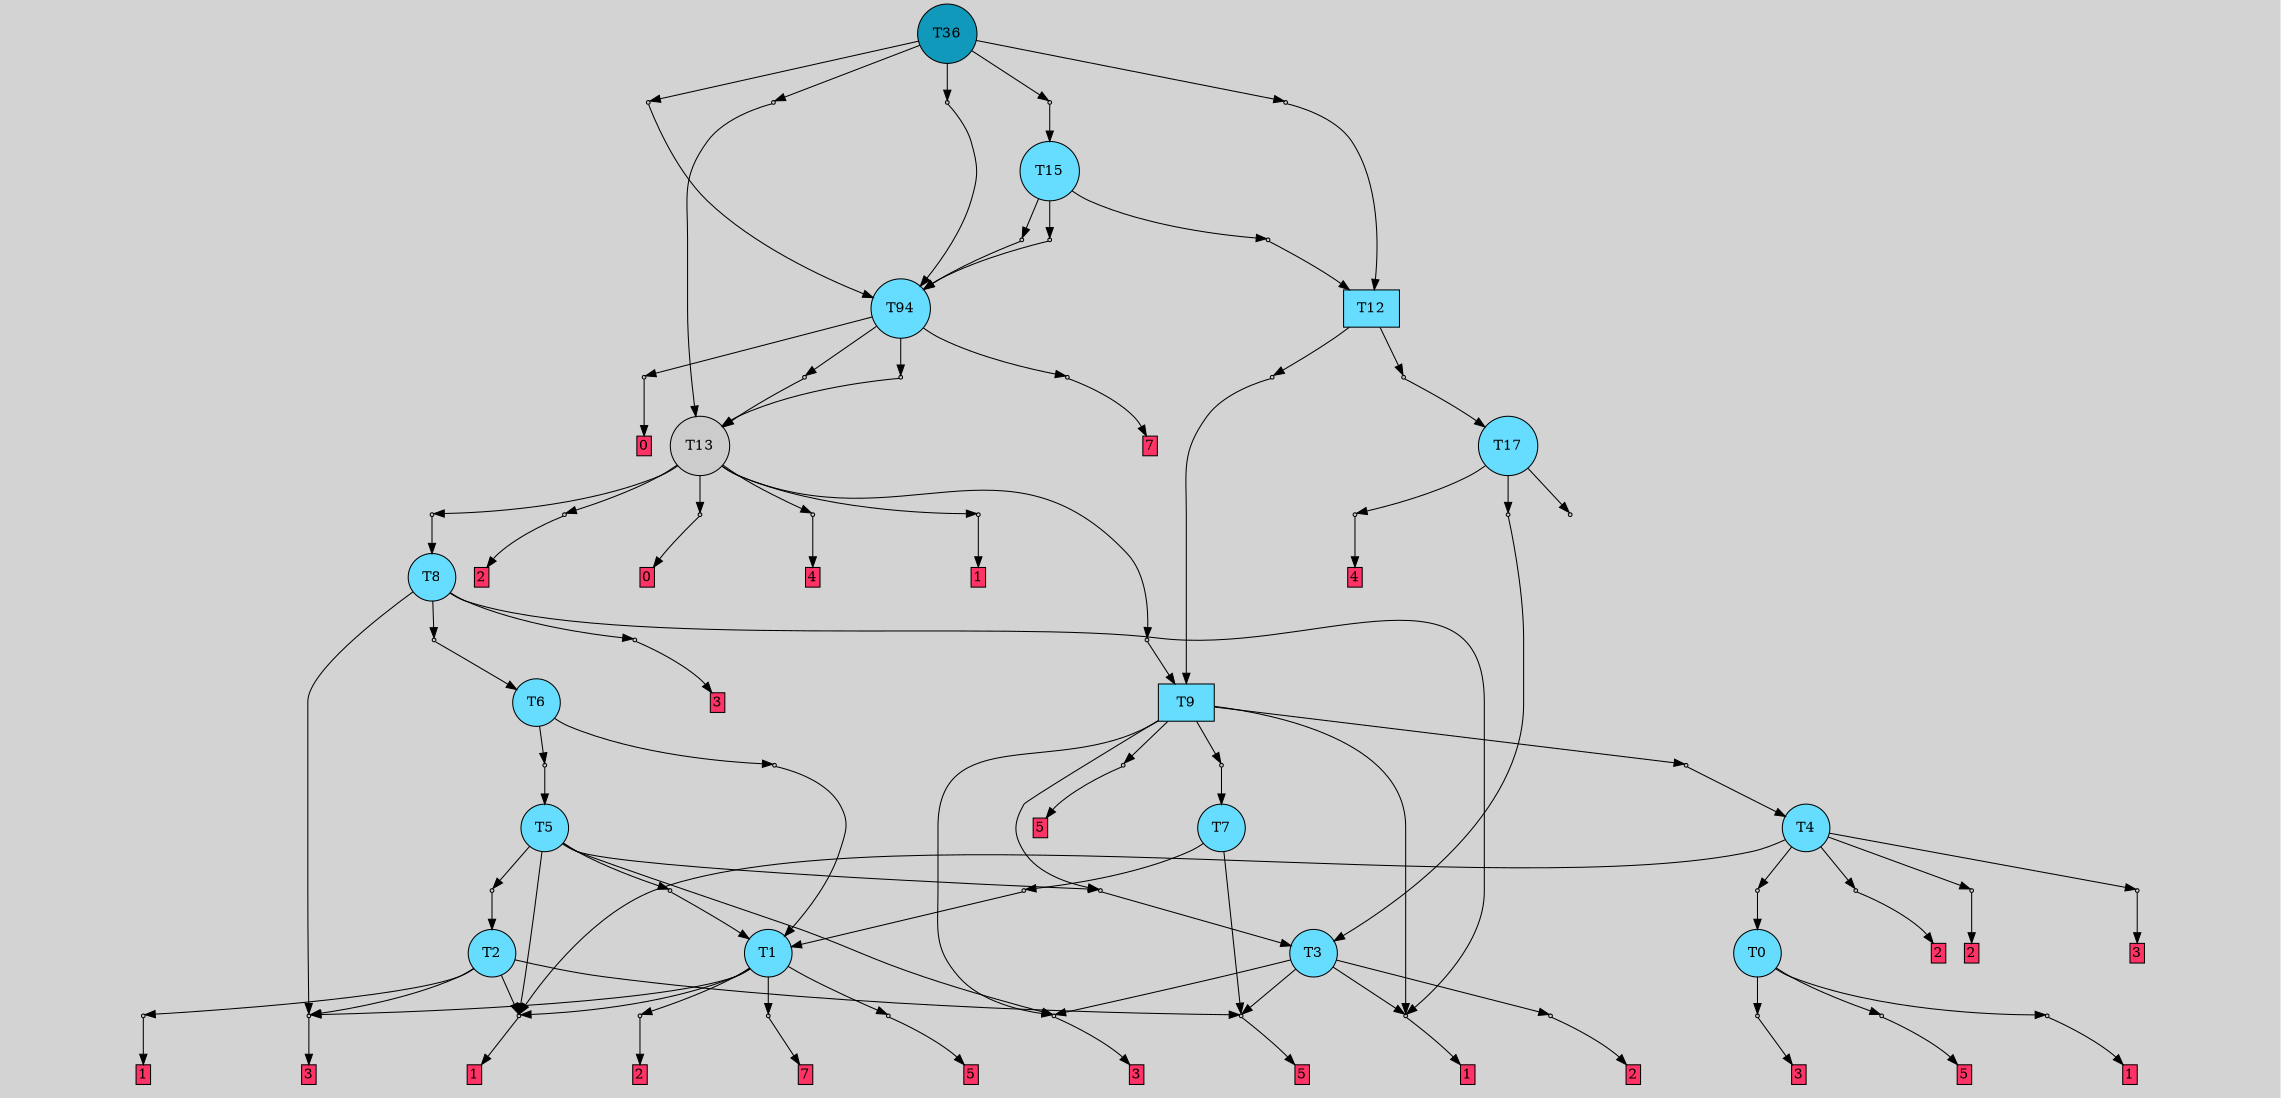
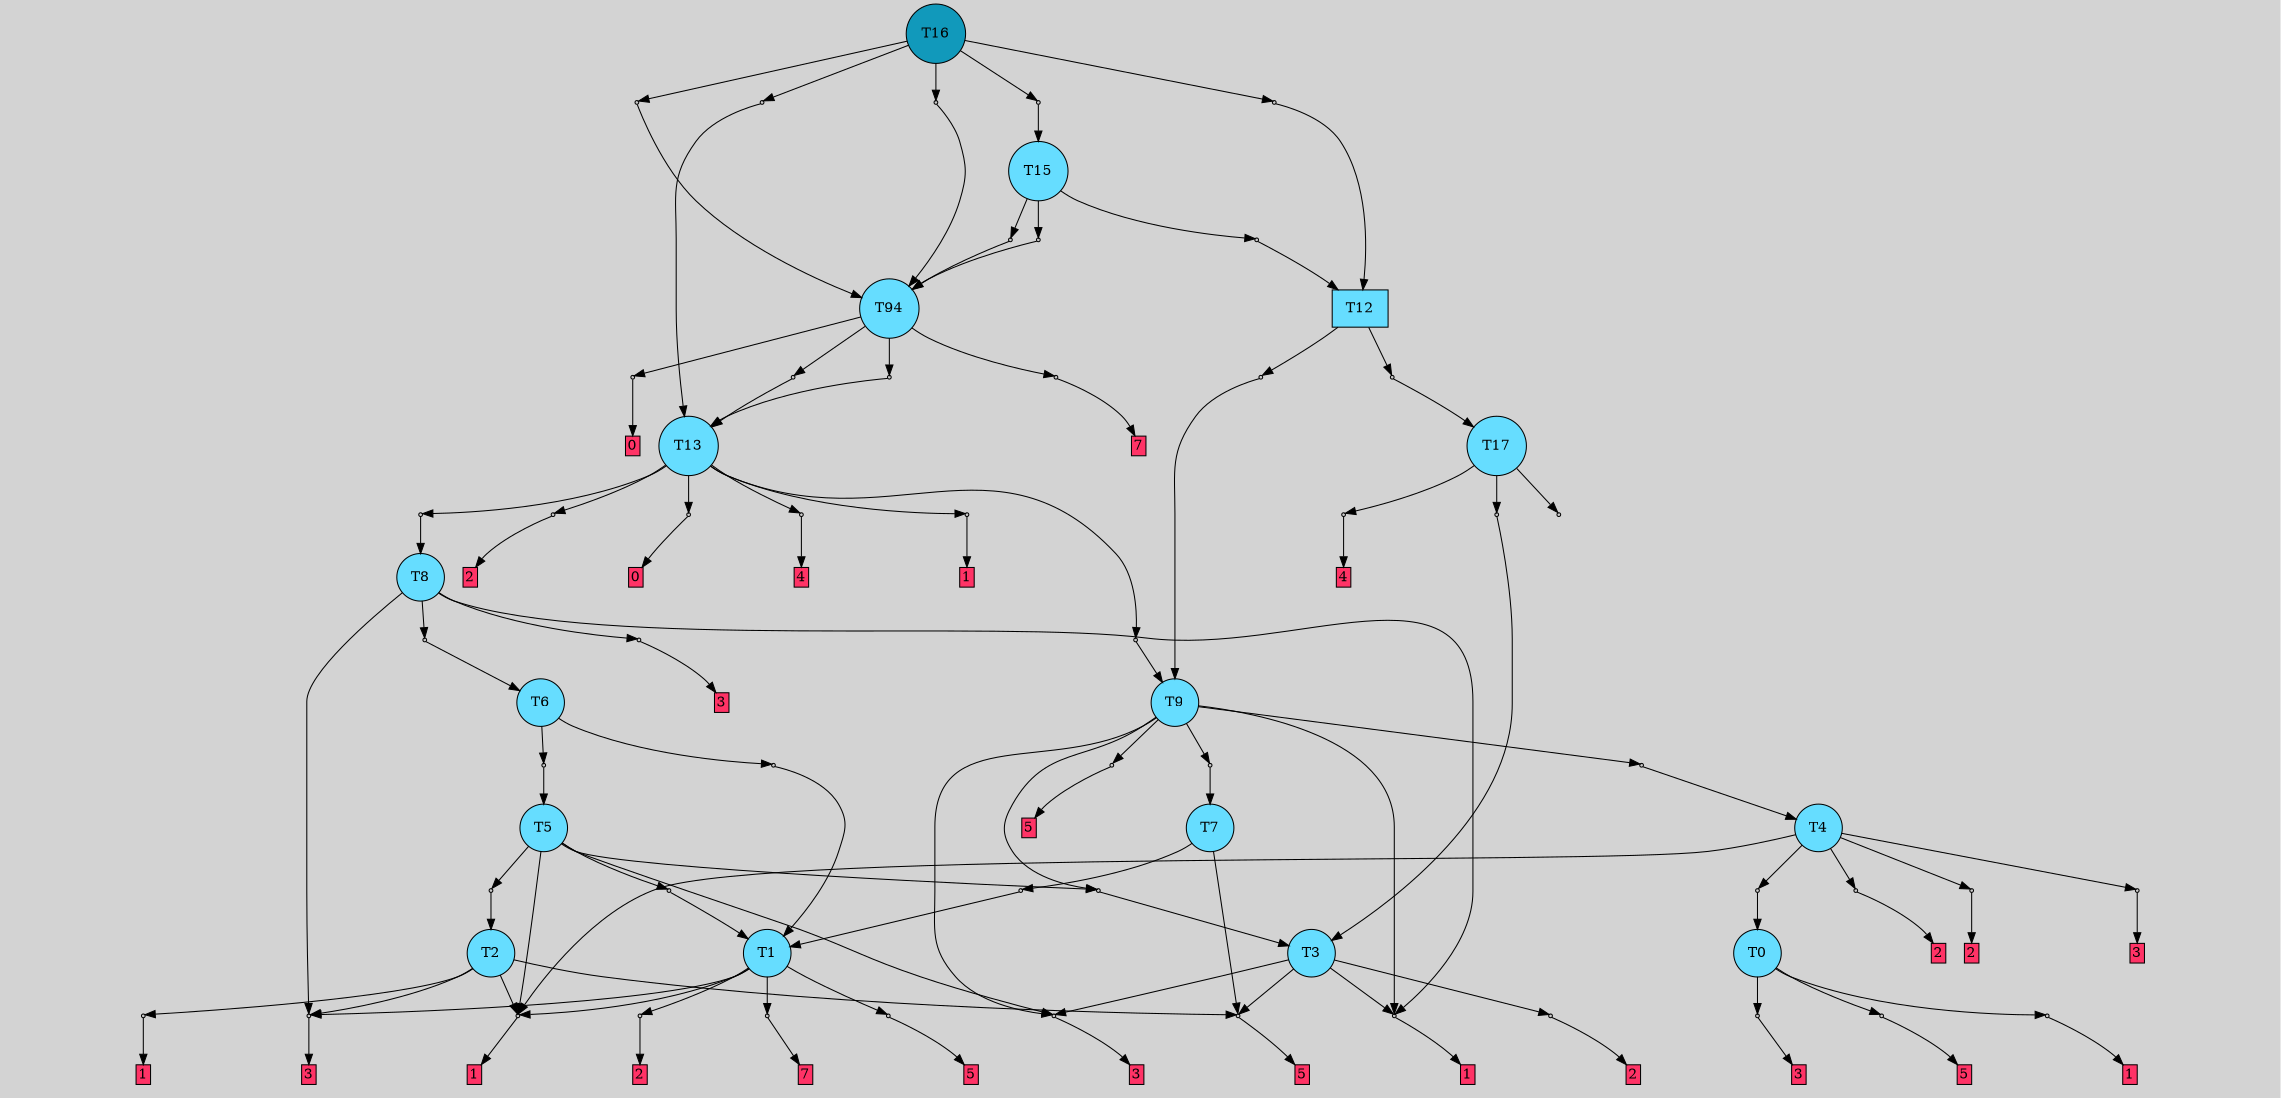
(947, 34) -> (936, 34)
(700, 446) -> (689, 446)
(1186, 703) -> (1175, 703)
